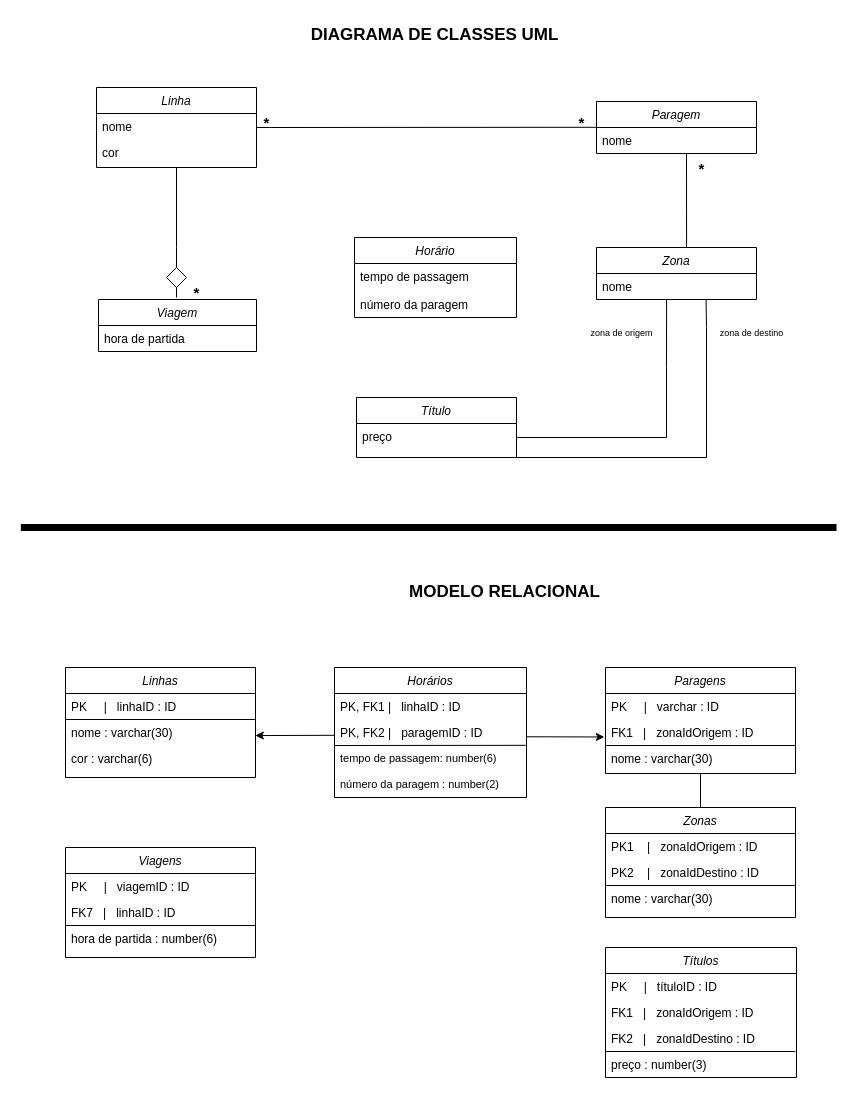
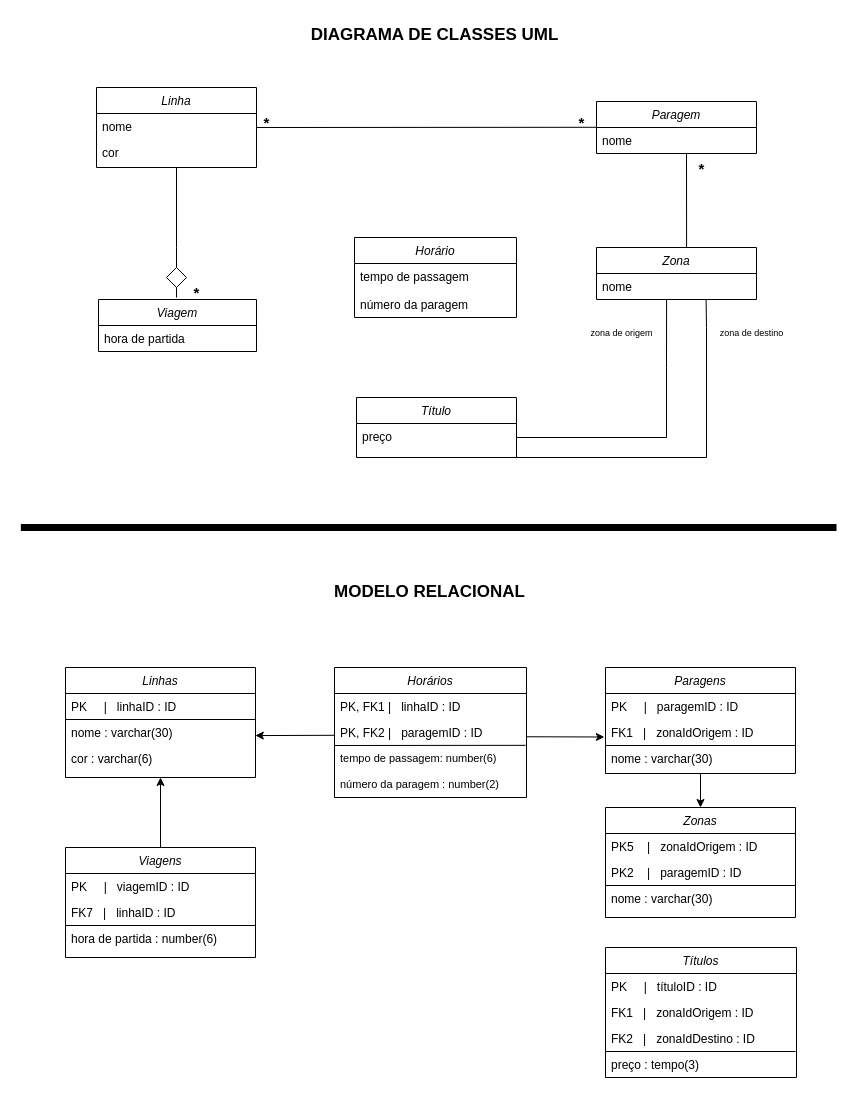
(505, 593) -> (430, 593)
(677, 707) -> (684, 707)
(701, 802) -> (701, 799)
none -> (161, 816)
(693, 847) -> (693, 847)
(696, 873) -> (684, 873)
(663, 1065) -> (660, 1065)
